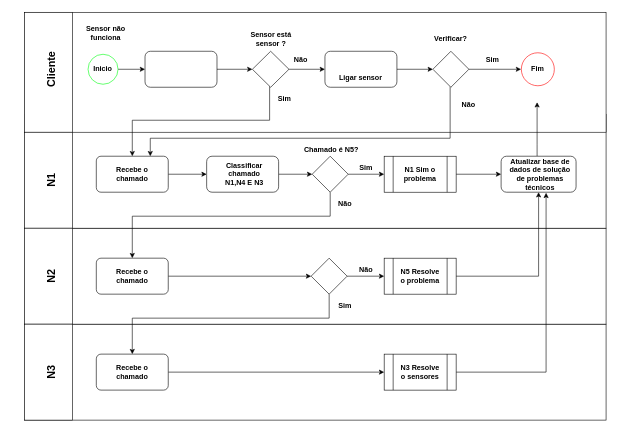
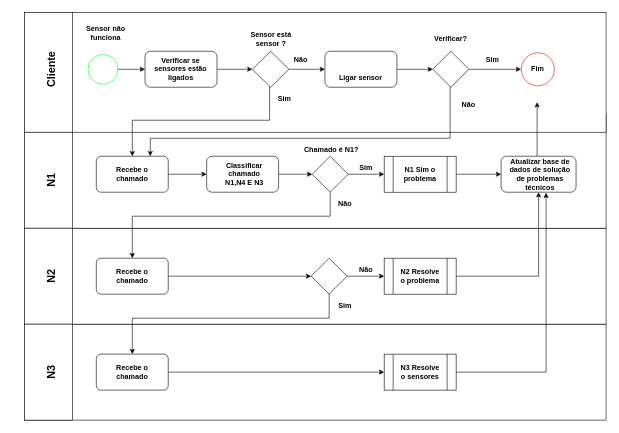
(103, 69) -> none
none -> (181, 69)
(332, 150) -> (332, 150)
(420, 276) -> (420, 276)
